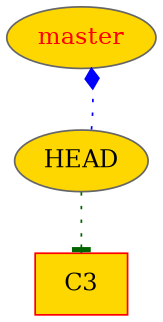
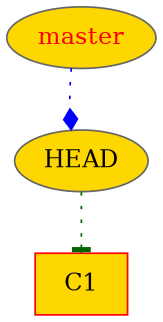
(93, 109) -> (70, 89)
(81, 284) -> (81, 284)
